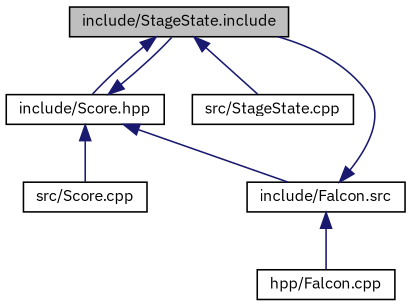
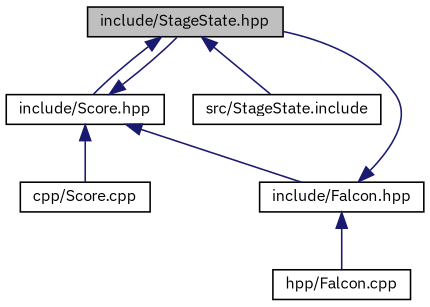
(179, 22) -> (185, 22)
(273, 109) -> (287, 109)
(85, 197) -> (85, 197)
(326, 197) -> (342, 197)
